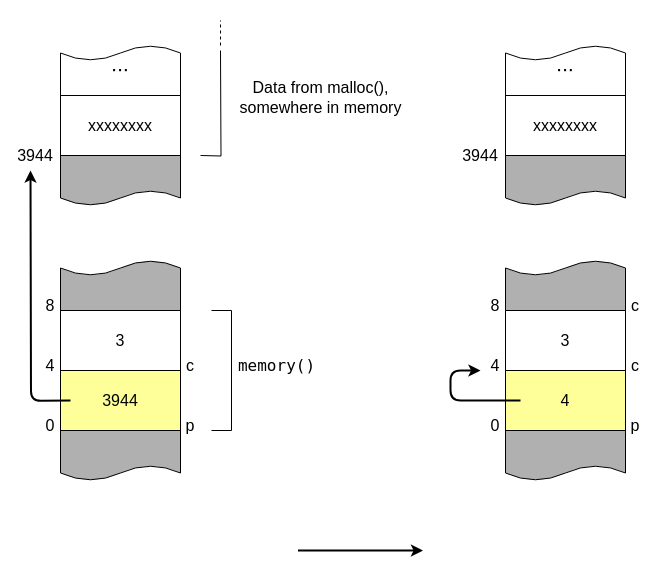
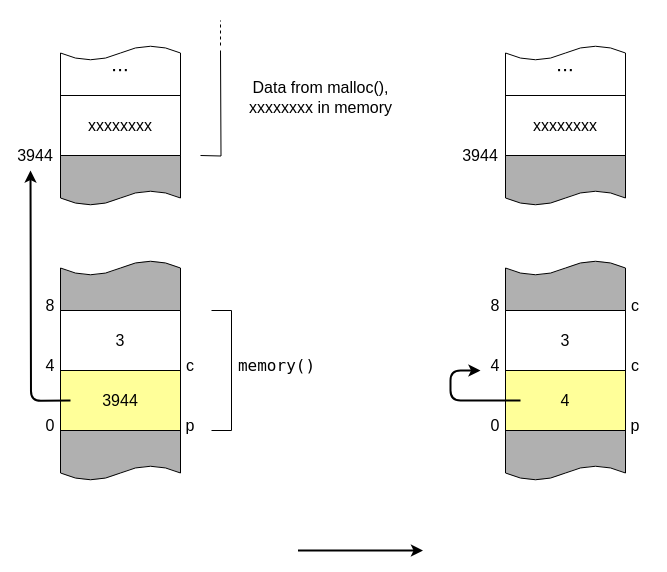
(321, 98) -> (321, 98)
